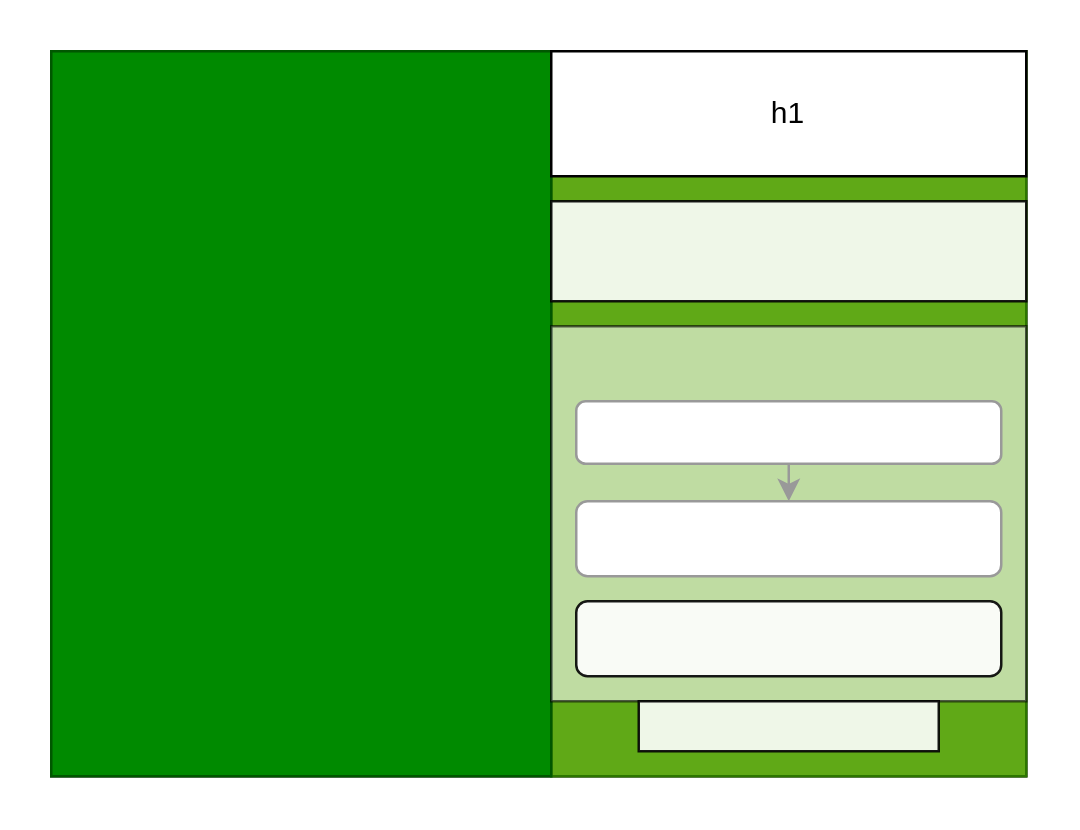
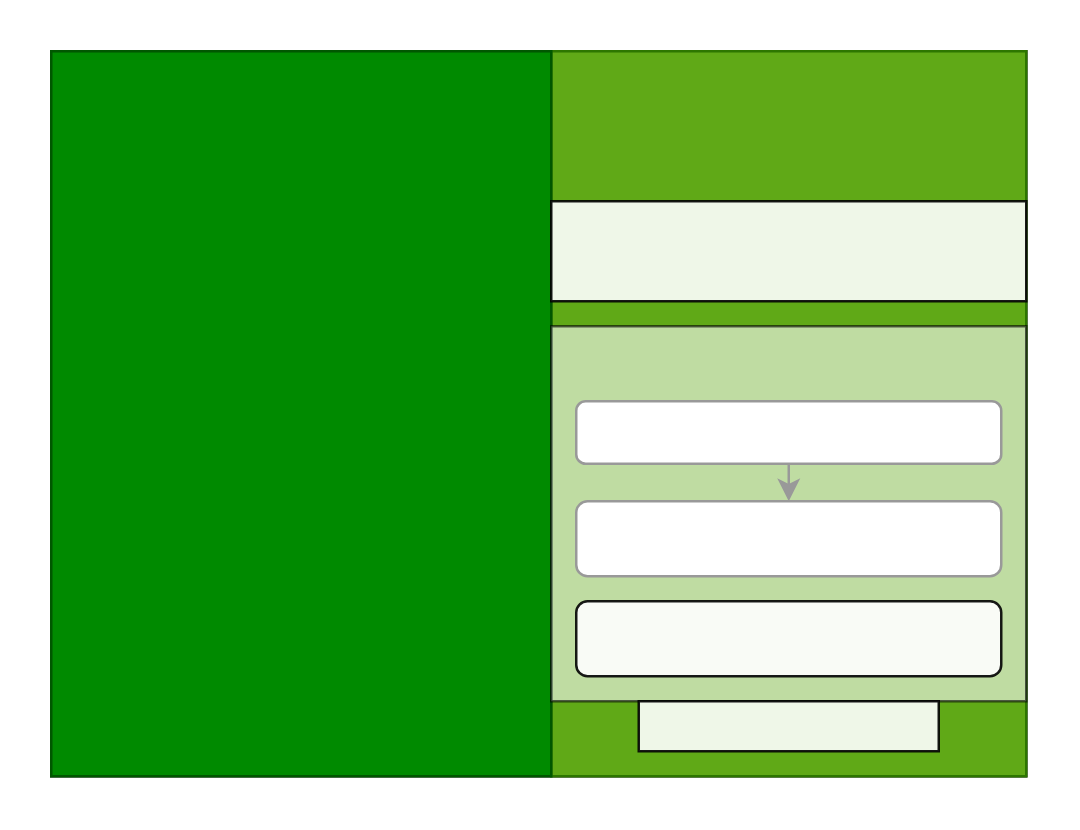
(789, 114) -> none
